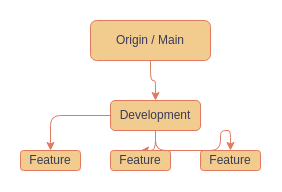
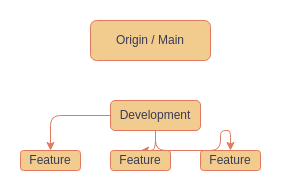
(152, 80) -> none
